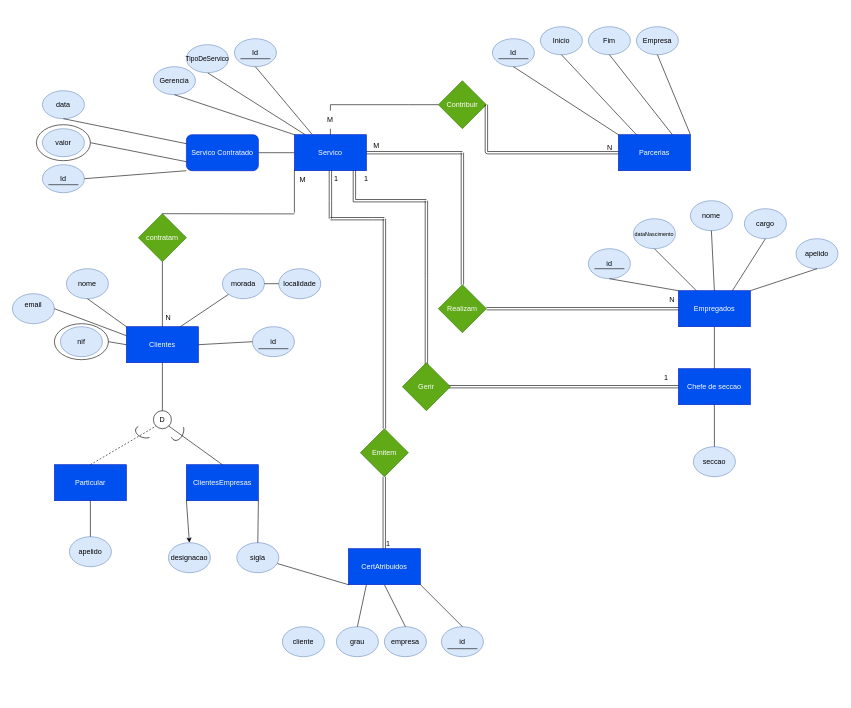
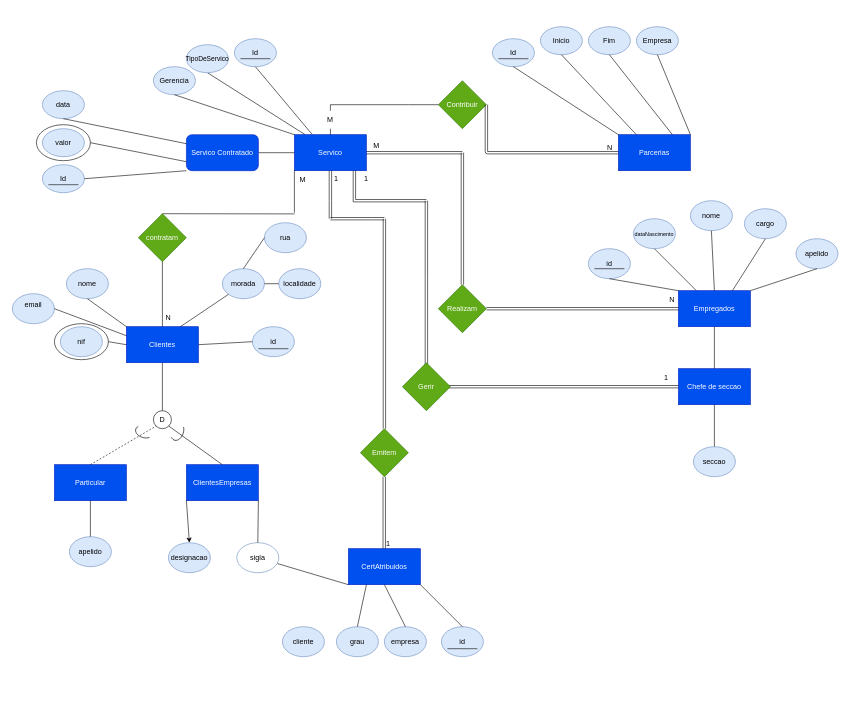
none -> (285, 238)
none -> (254, 254)
(258, 558) -> (258, 558)
